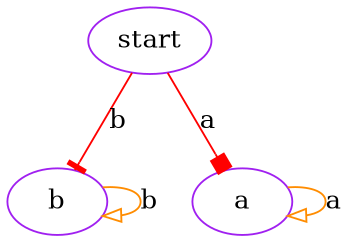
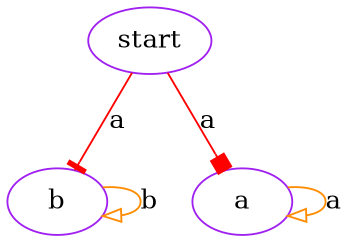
(118, 121) -> (117, 121)
